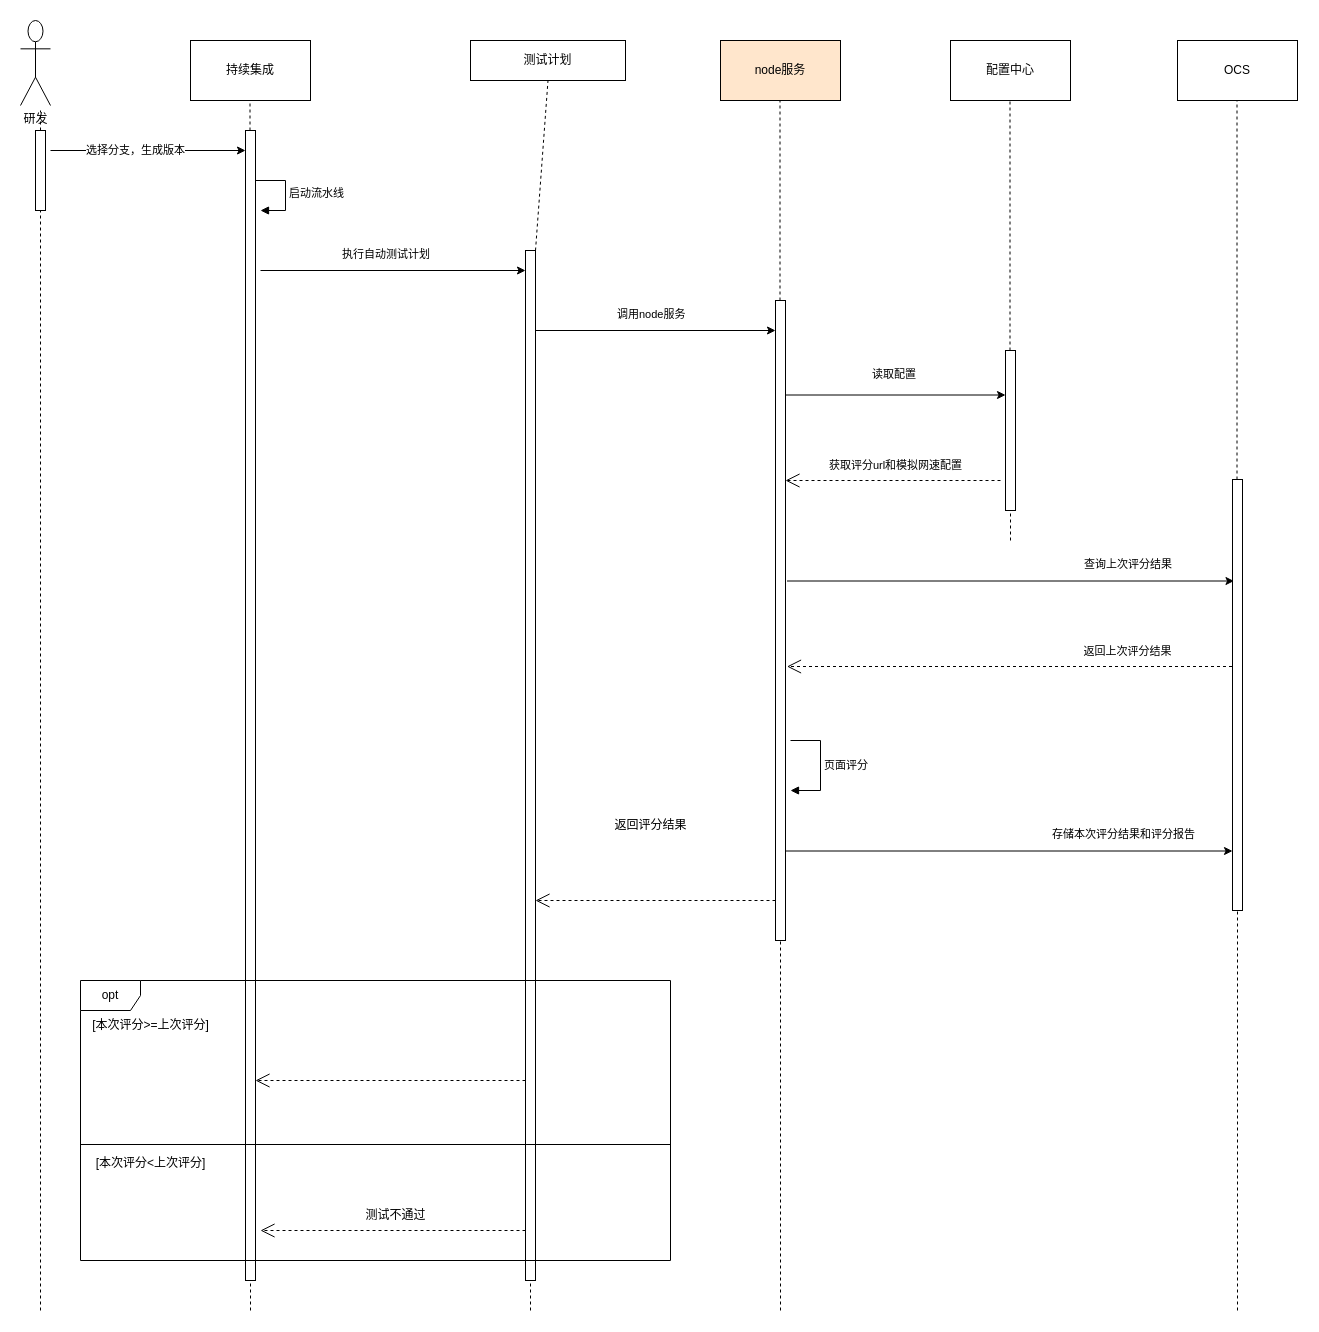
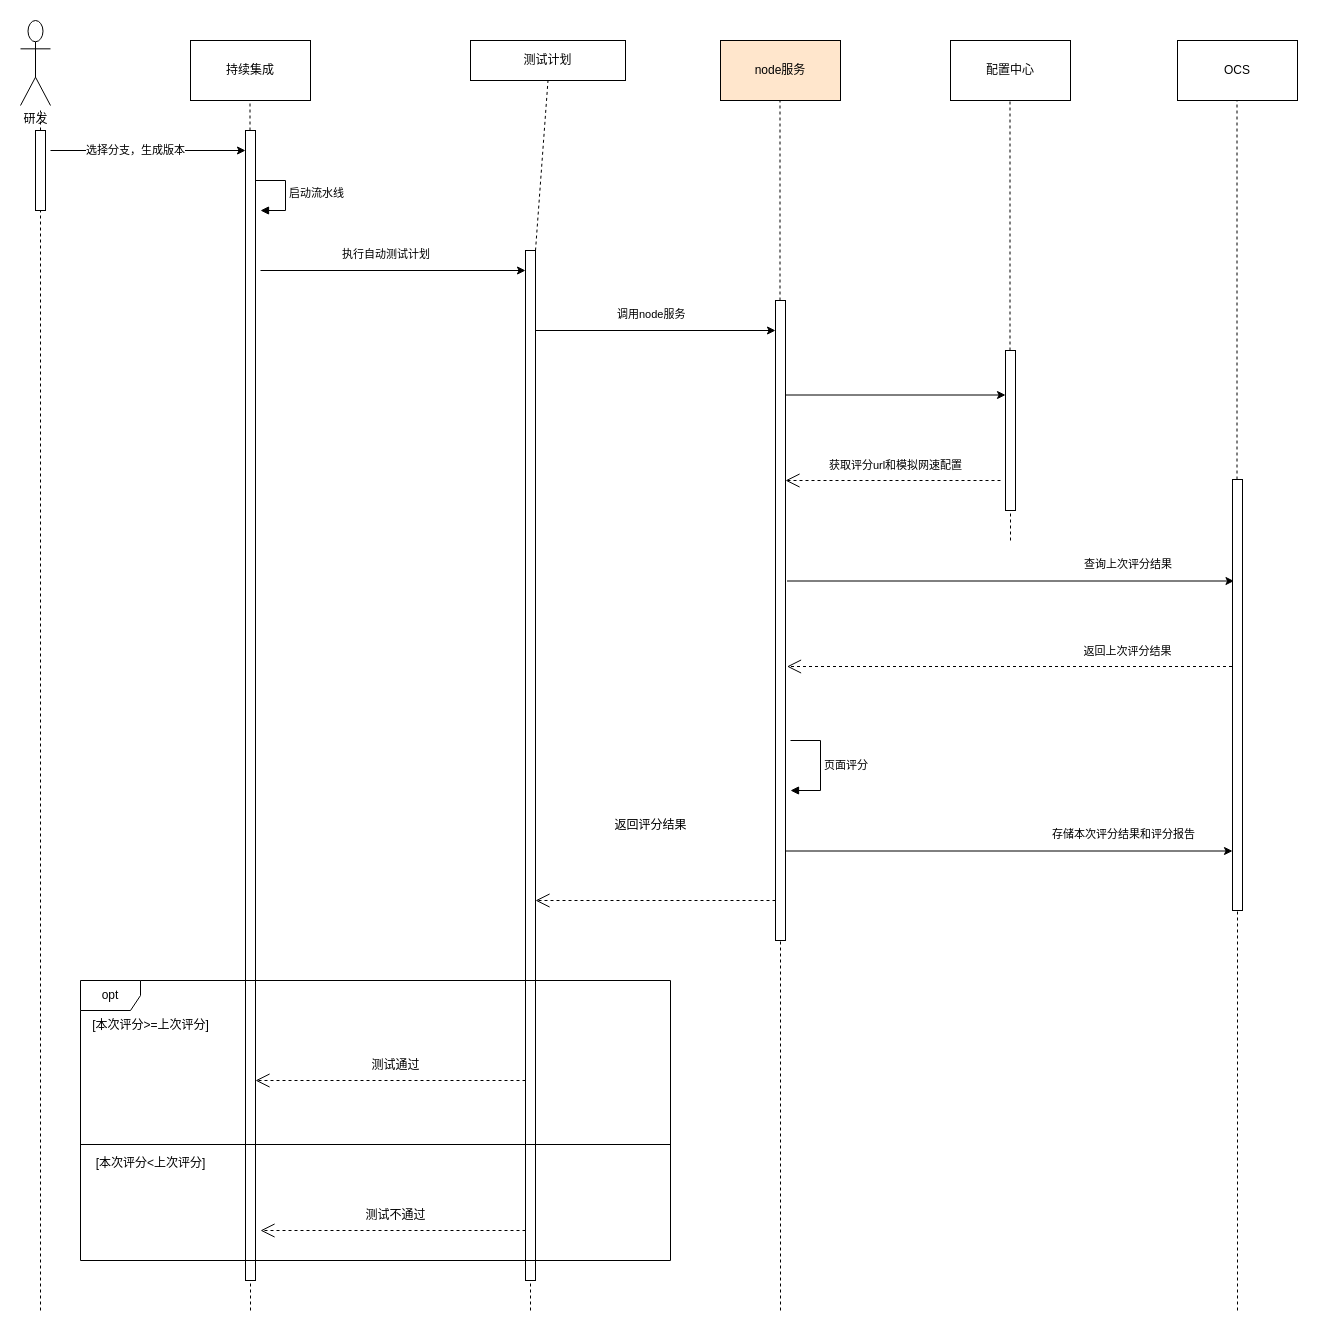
(896, 376) -> none
none -> (396, 1066)
